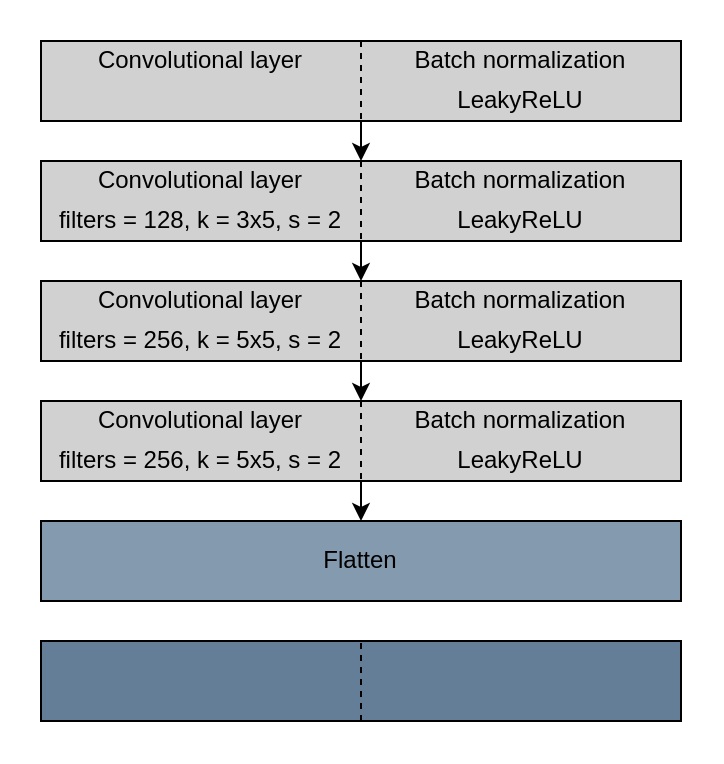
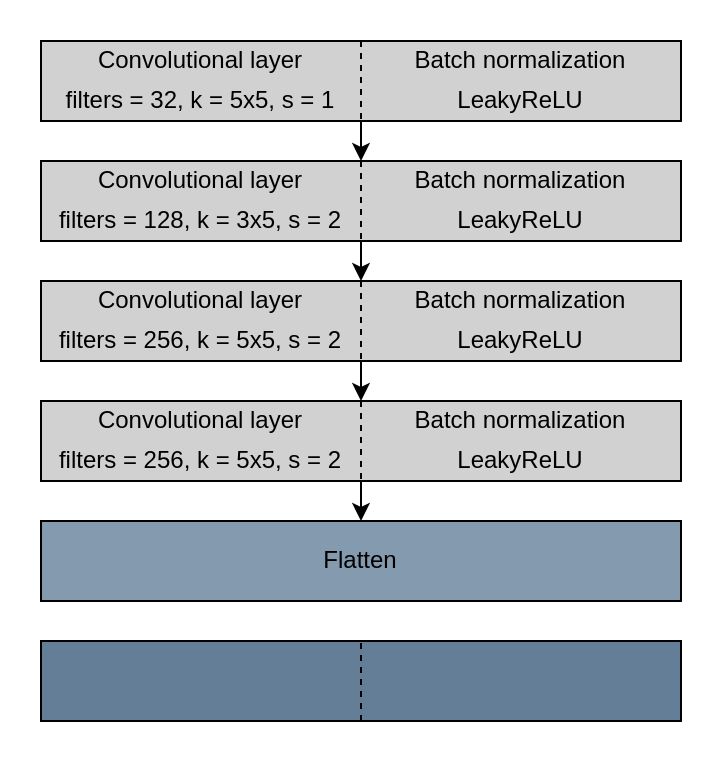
none -> (201, 101)
